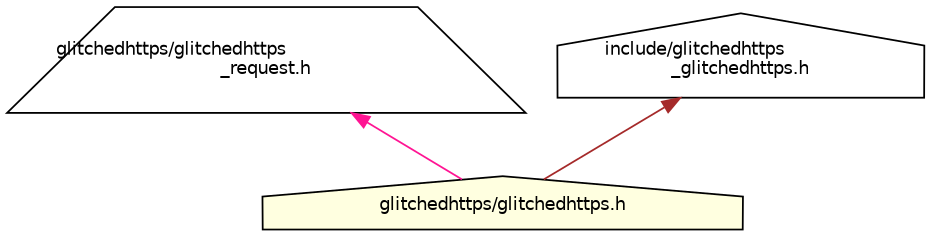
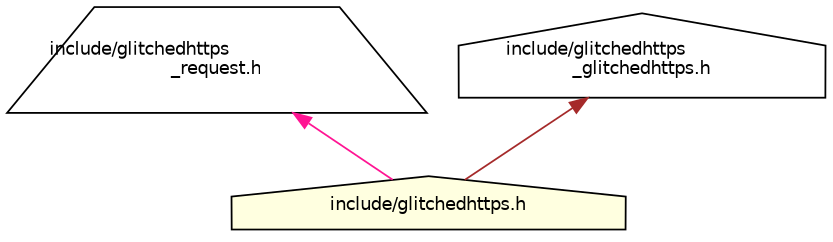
(266, 60) -> (217, 60)
(503, 206) -> (429, 206)
